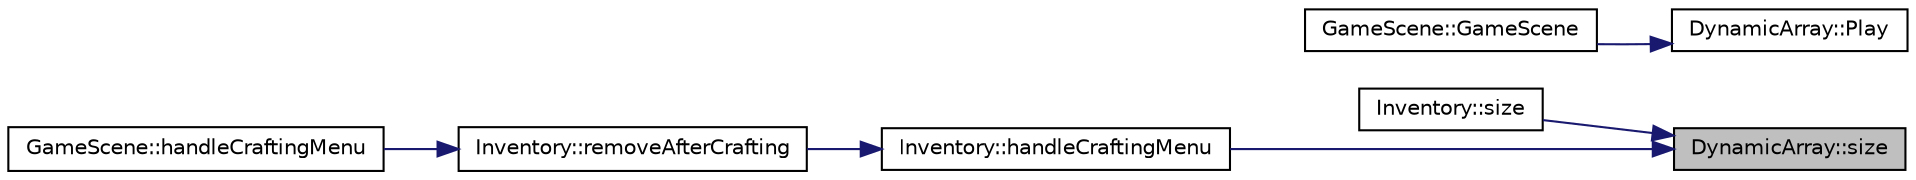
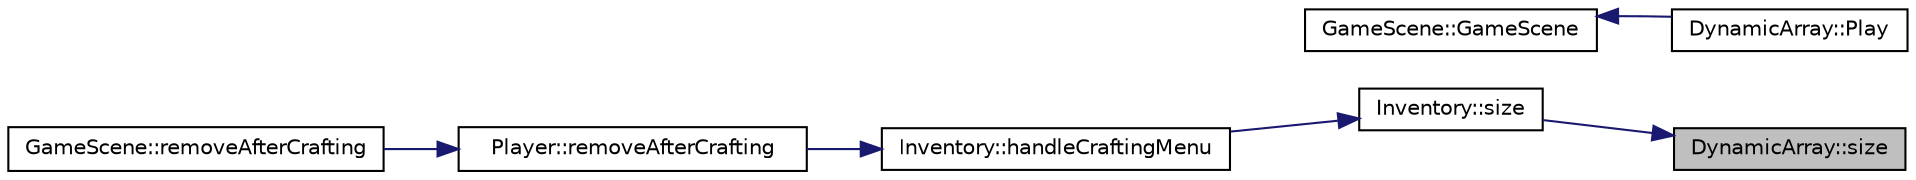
(1624, 44) -> (1645, 16)
(196, 149) -> (196, 149)
(633, 149) -> (633, 149)
(1441, 149) -> (1284, 126)
